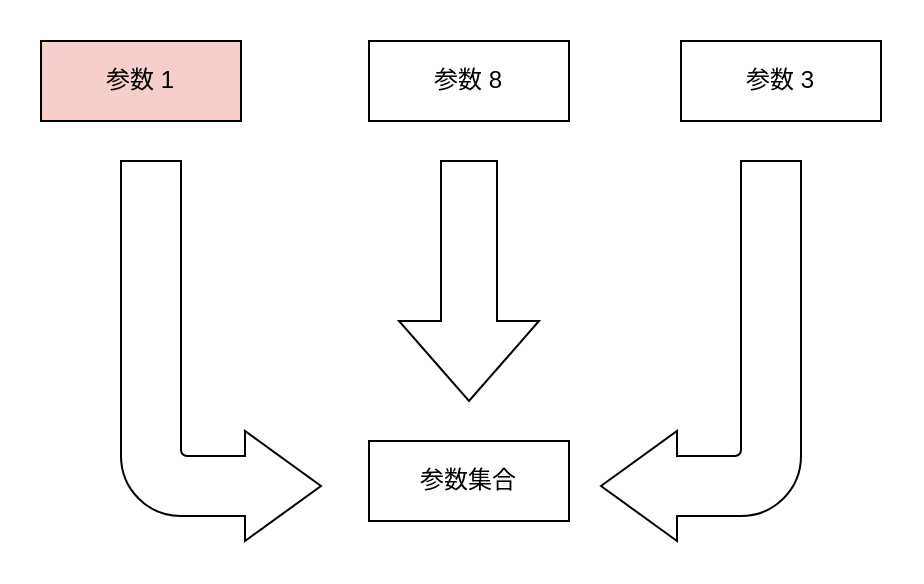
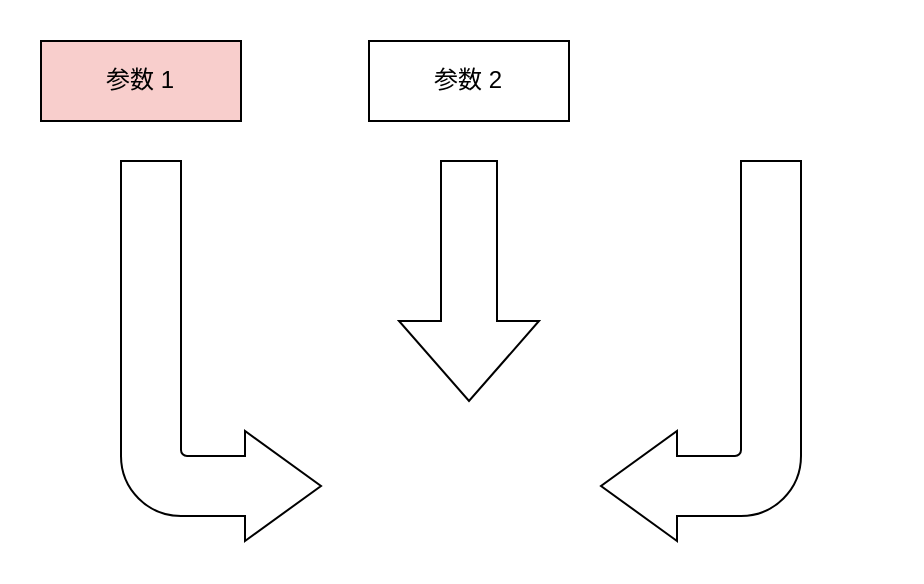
(469, 81) -> (469, 81)
(781, 81) -> none
(469, 481) -> none
